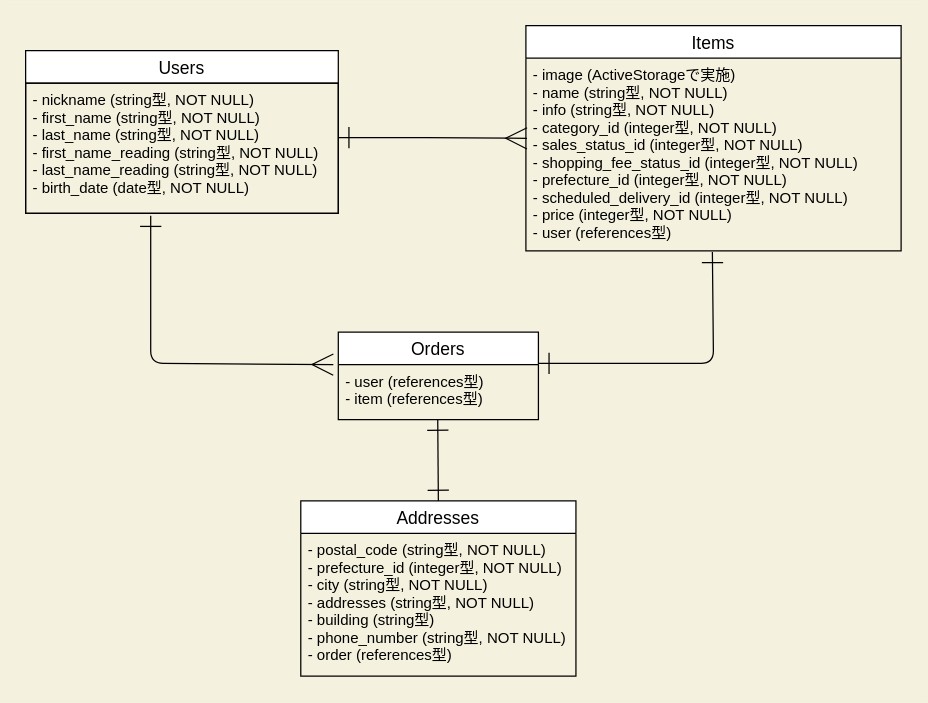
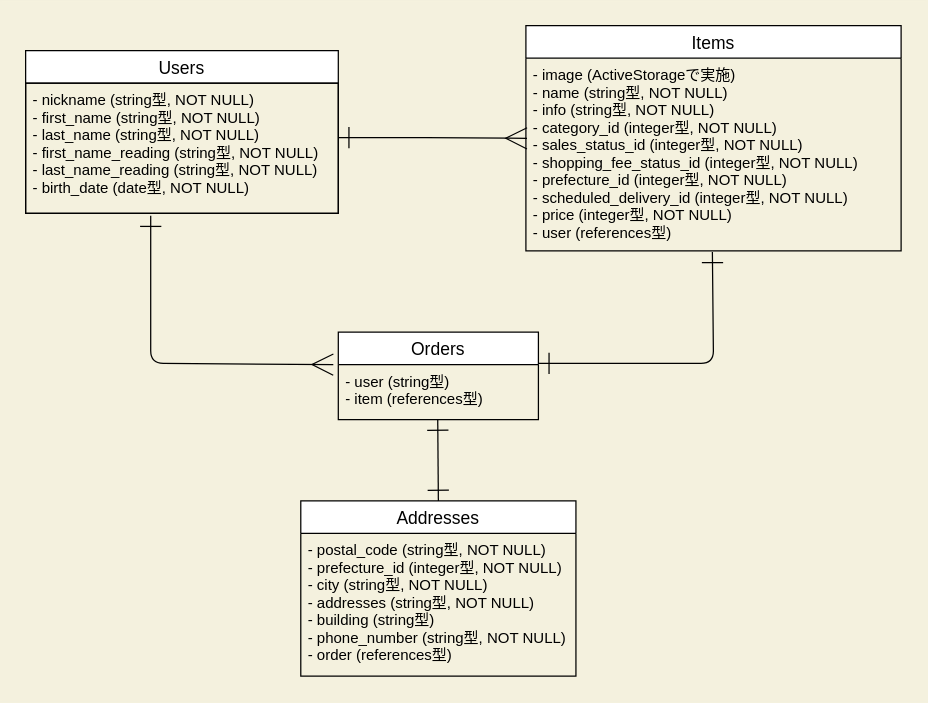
(428, 381) -> (410, 381)
